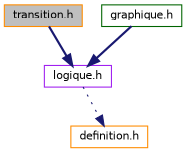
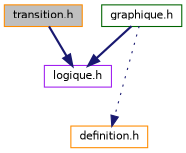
(91, 102) -> (127, 71)
